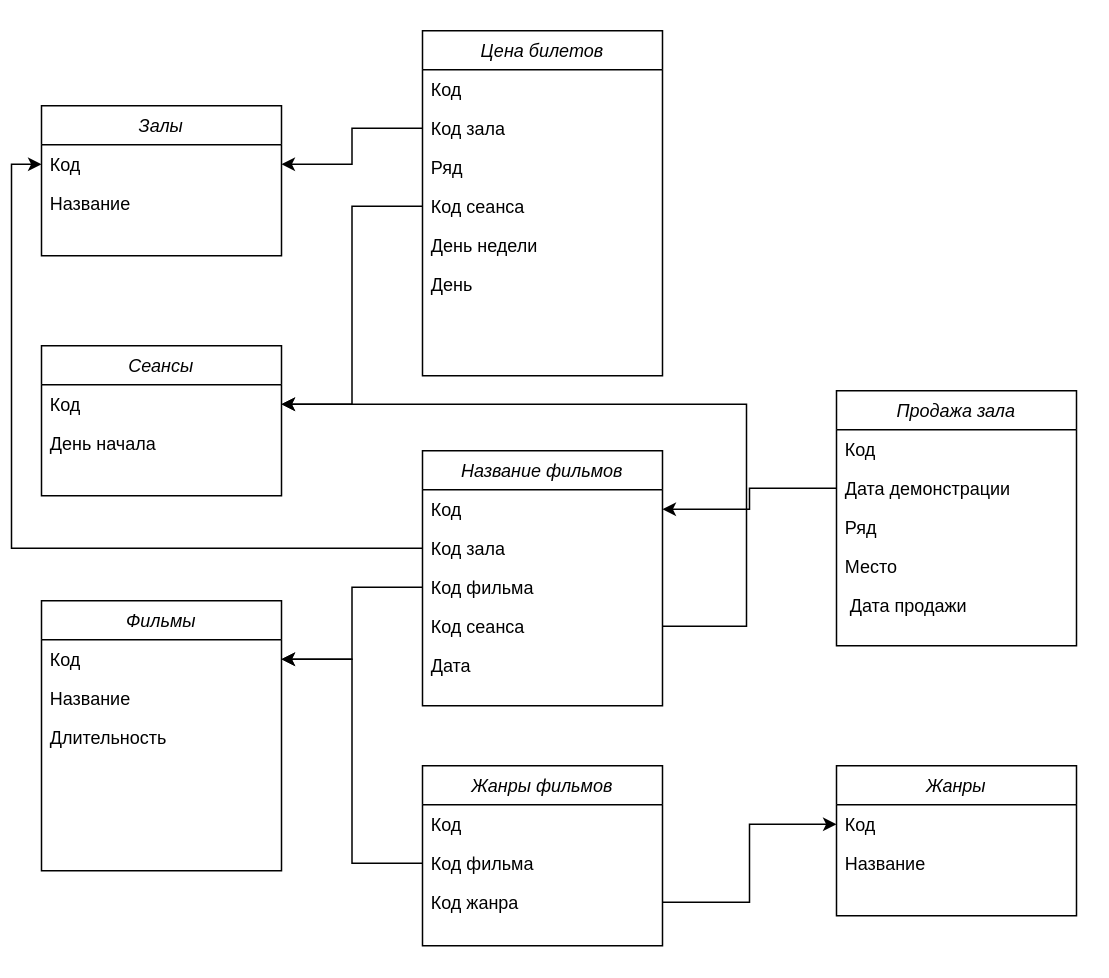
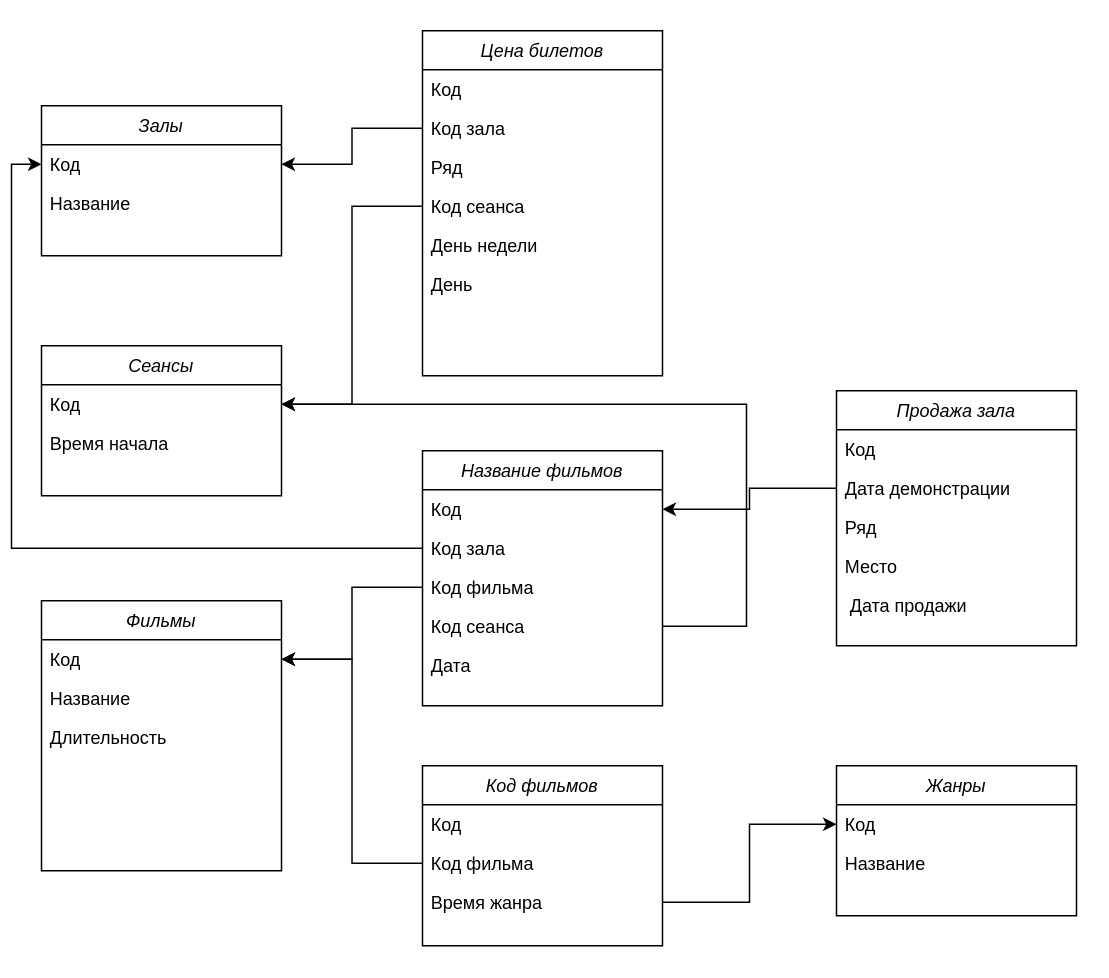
(103, 444) -> (108, 444)
(542, 786) -> (542, 786)
(474, 903) -> (484, 903)
